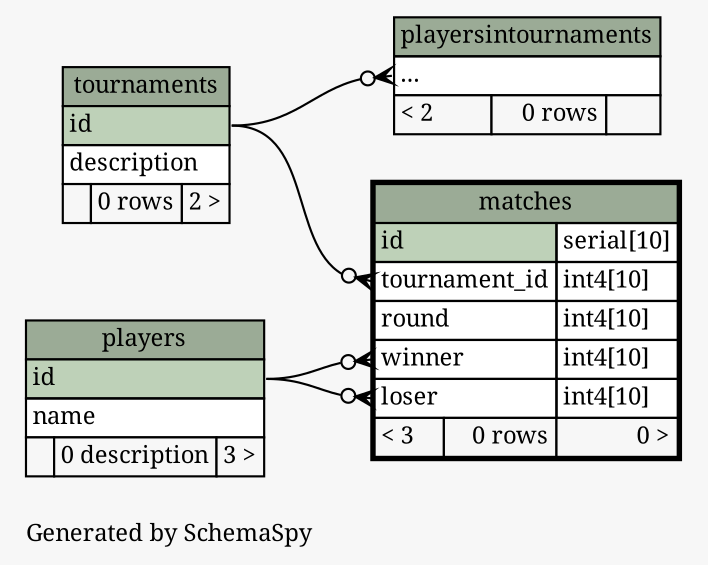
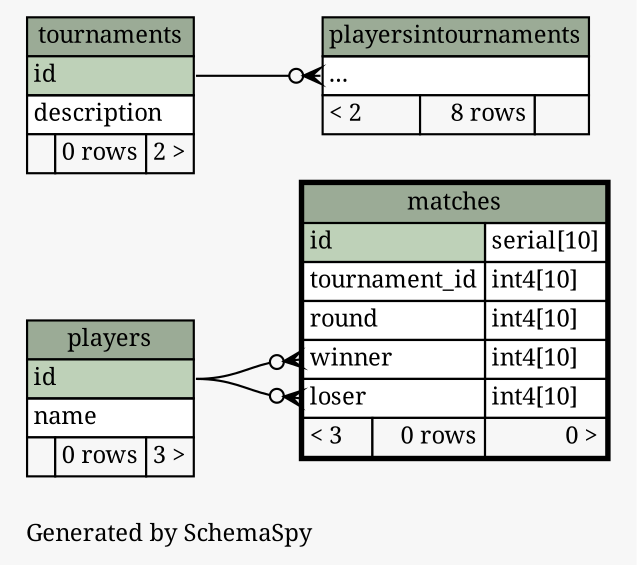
(561, 114) -> (489, 114)
(297, 188) -> none
(135, 456) -> (101, 456)
